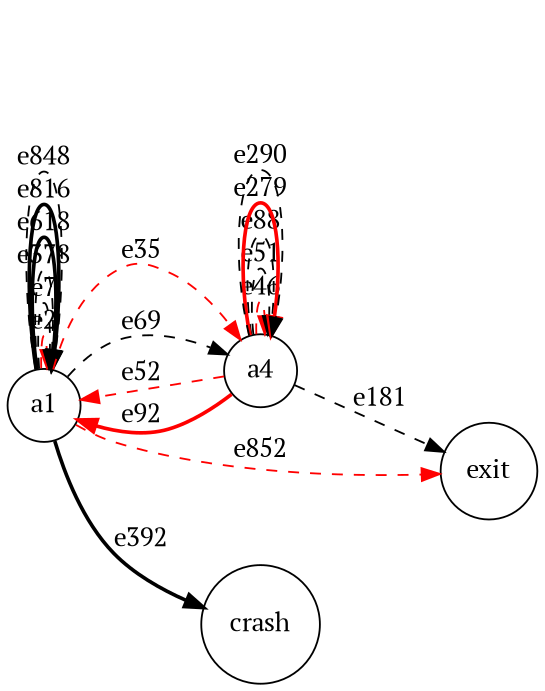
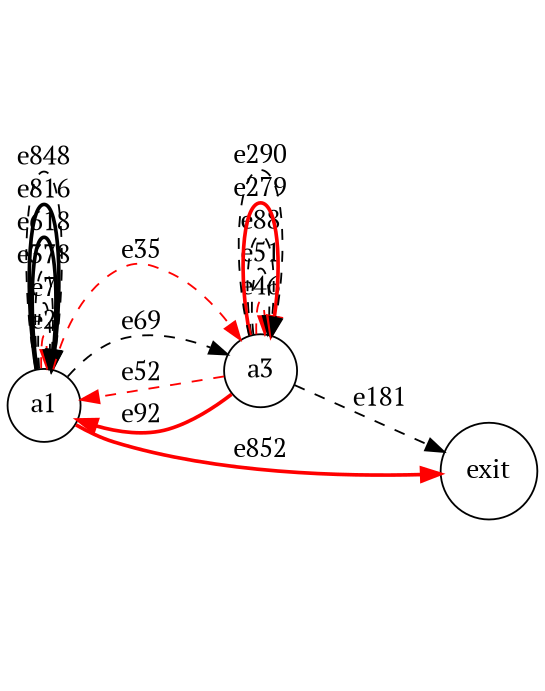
(261, 371) -> (261, 371)
(245, 468) -> (245, 468)
(261, 624) -> none
